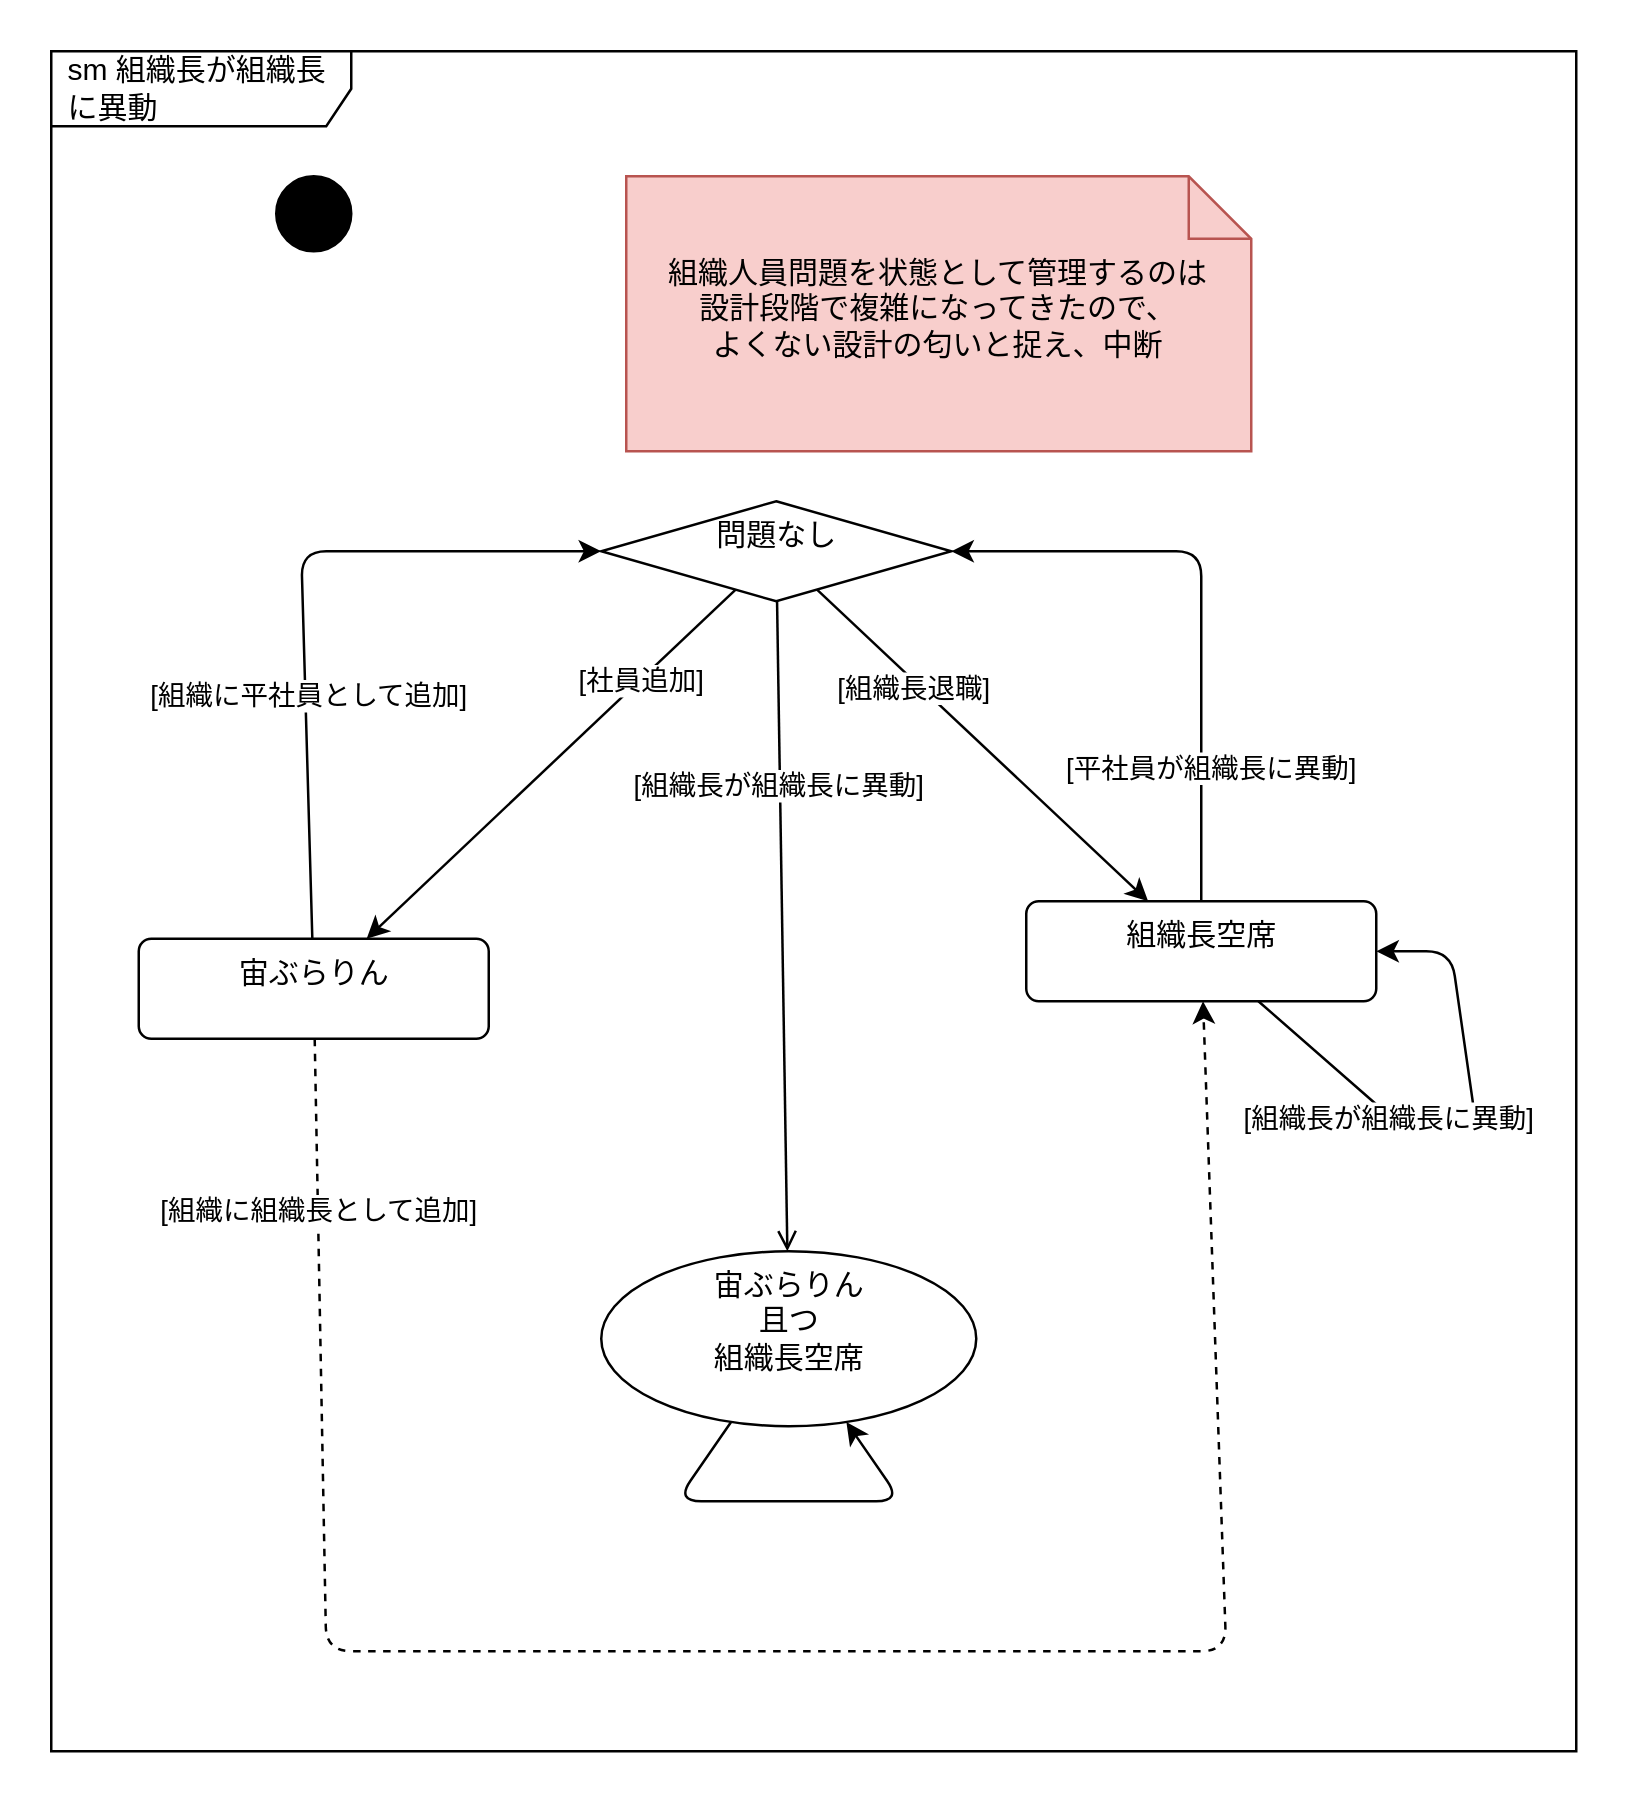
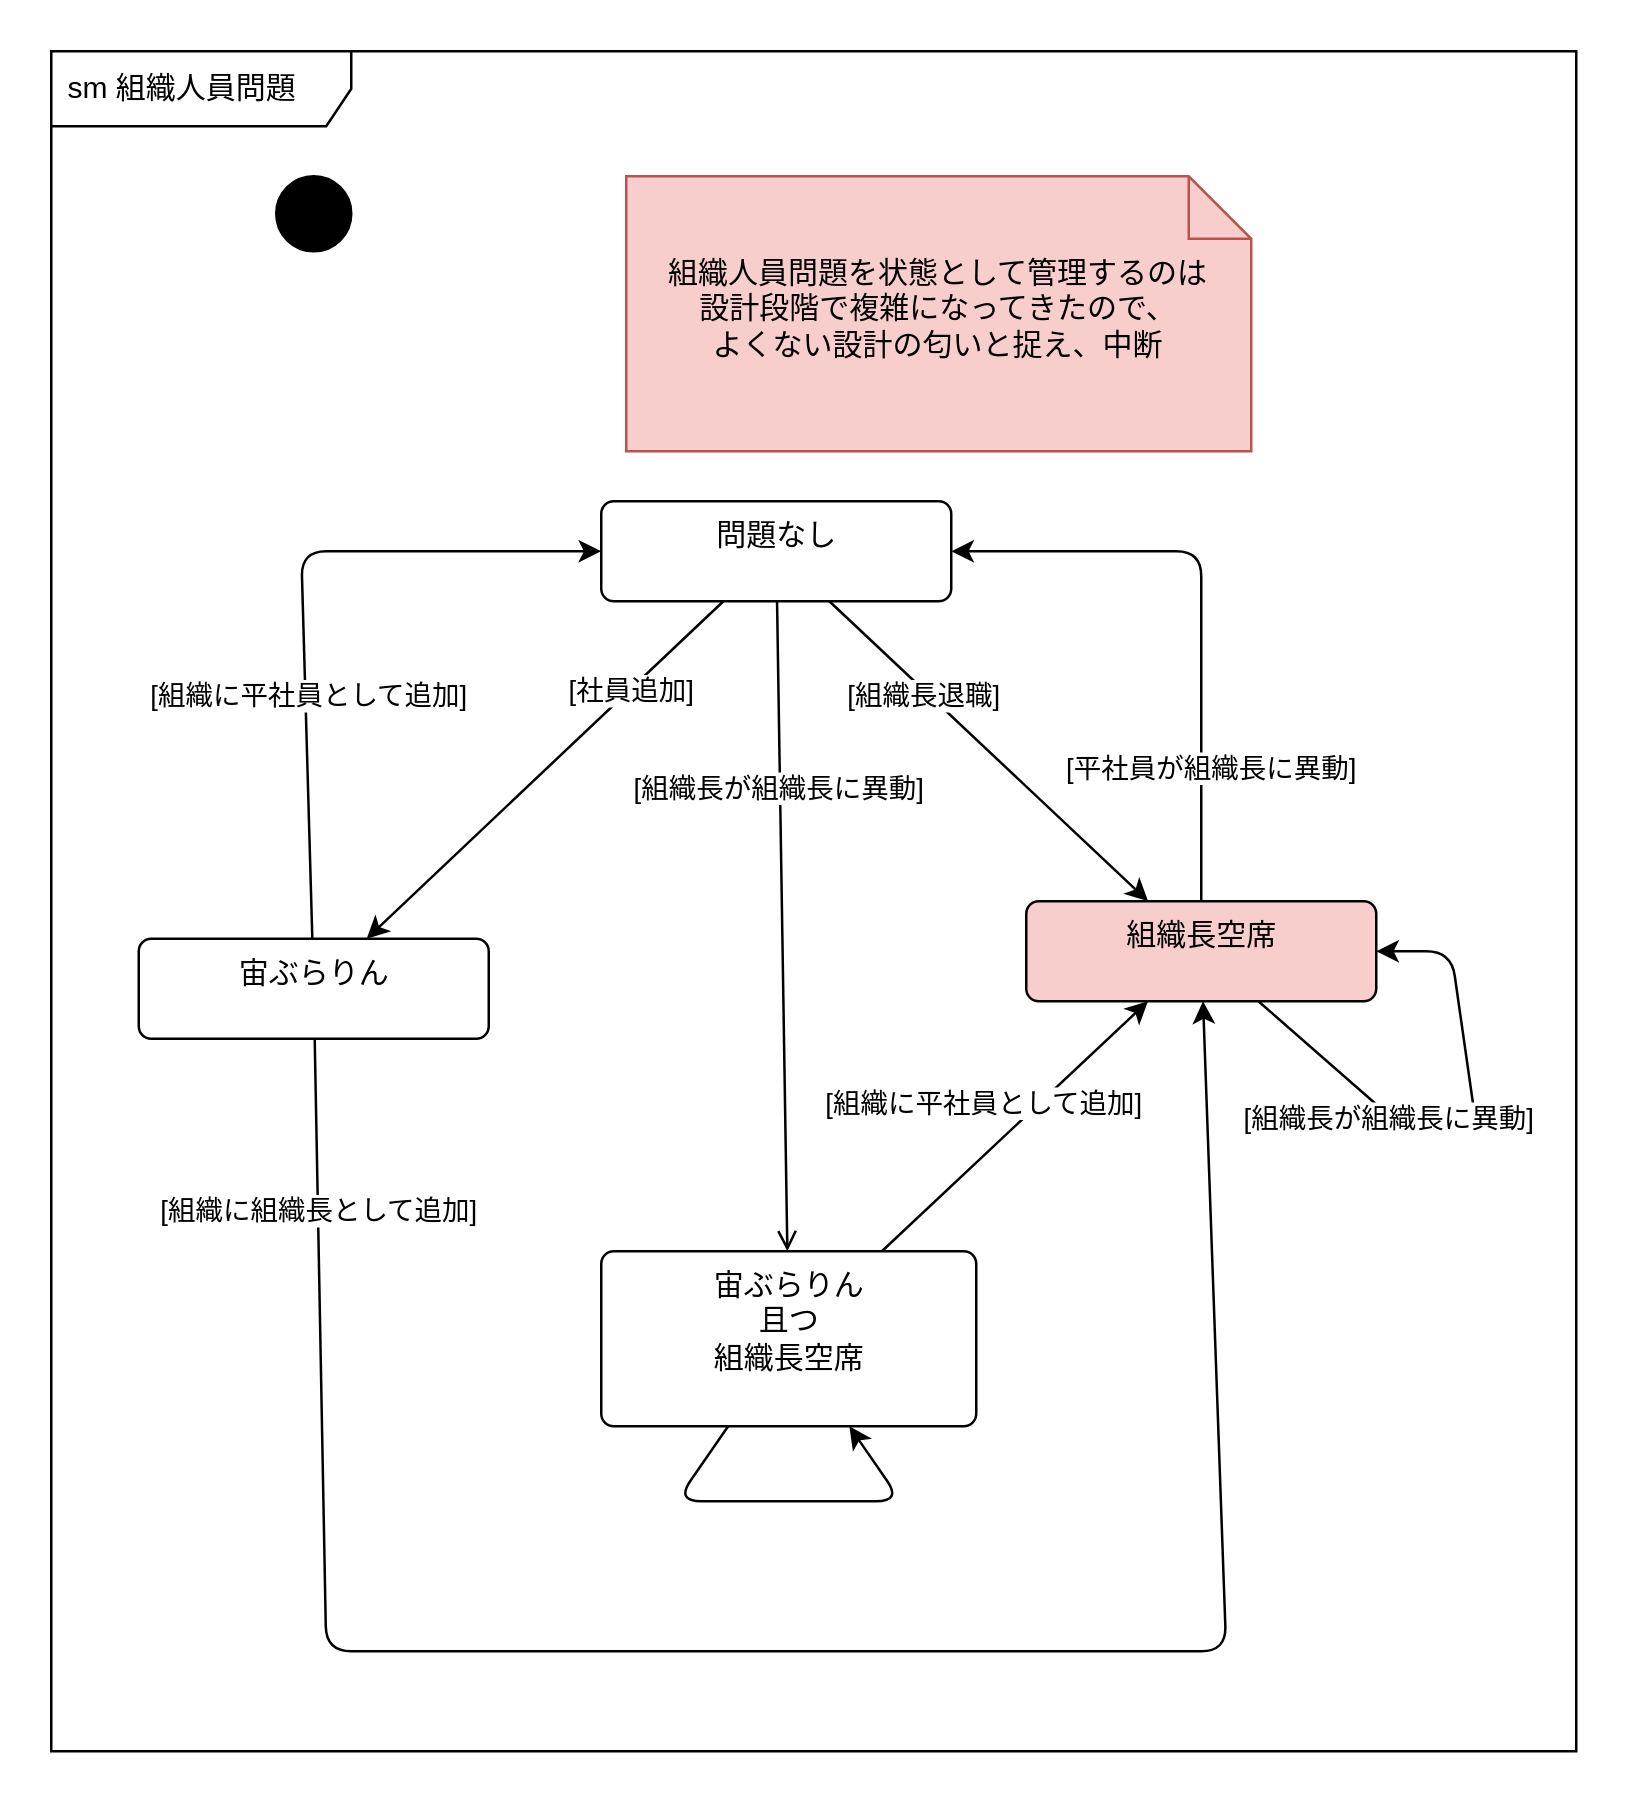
(210, 89) -> (180, 89)
(776, 551) -> (776, 551)
(1201, 951) -> (1201, 951)
none -> (953, 1185)
(789, 1339) -> (789, 1339)
(879, 1651) -> (879, 1651)
